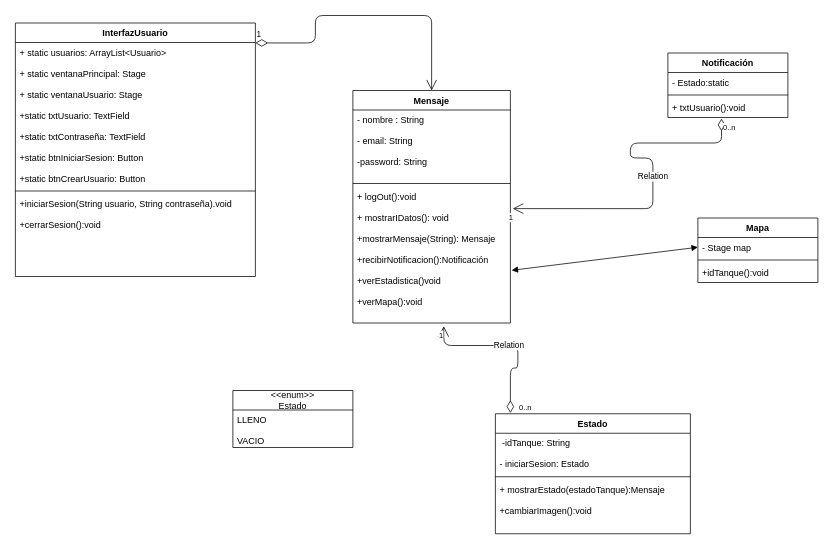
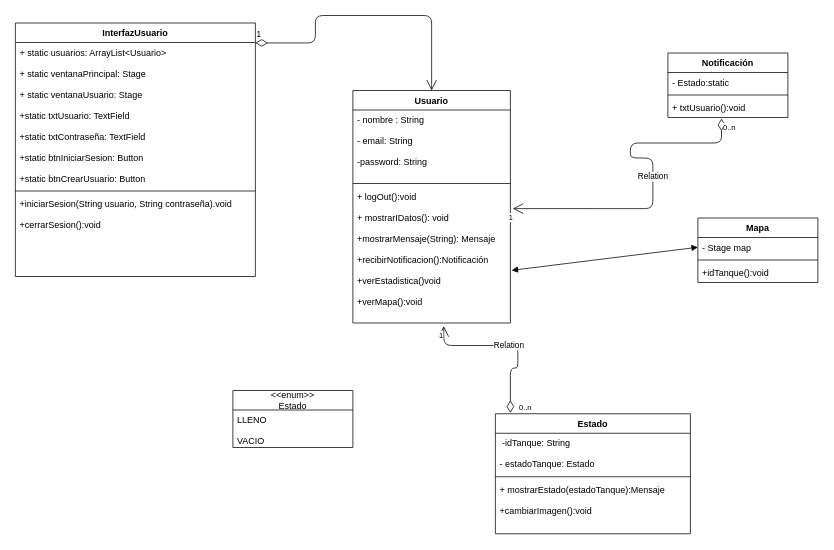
(431, 101) -> (431, 101)
(538, 443) -> (538, 443)
